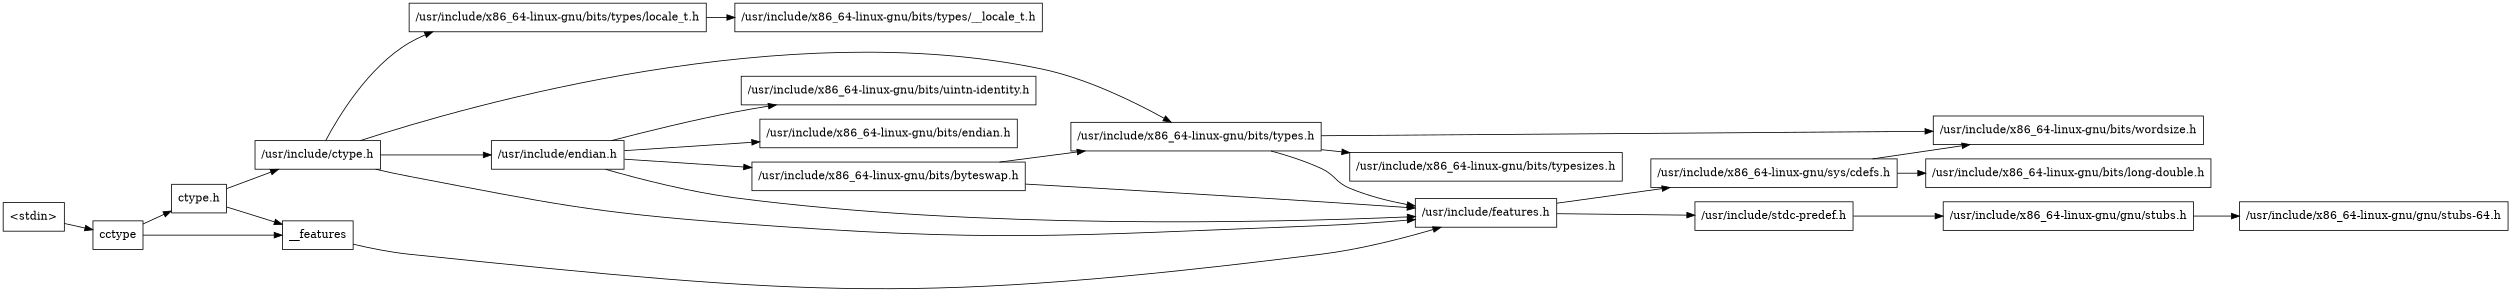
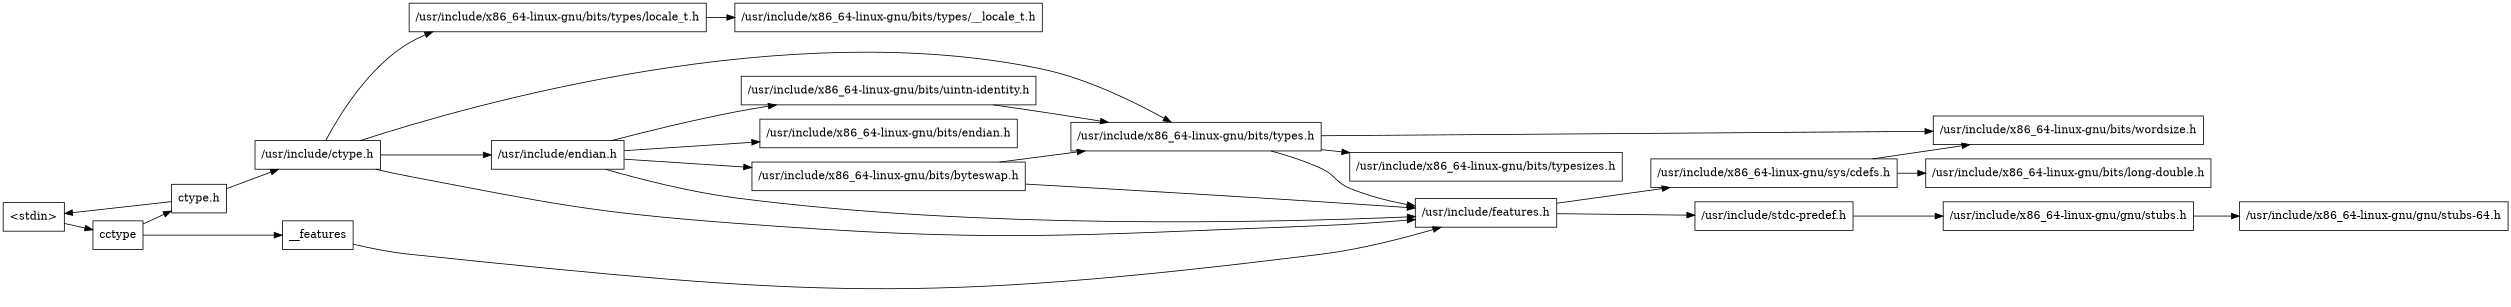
none -> (1047, 113)
(251, 214) -> (122, 207)
